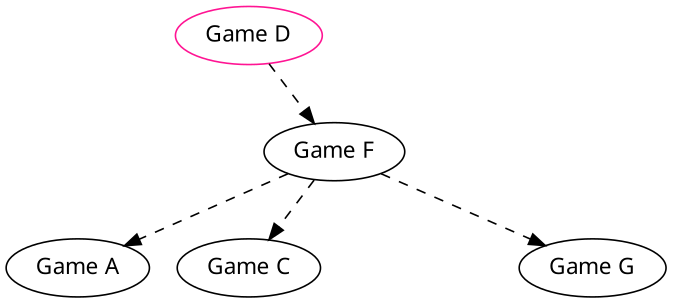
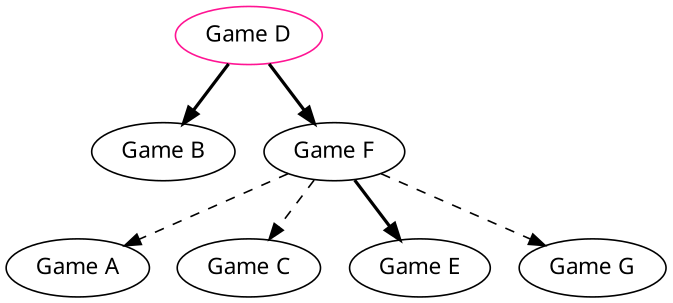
(287, 87) -> (287, 87)
none -> (163, 152)
none -> (420, 268)
